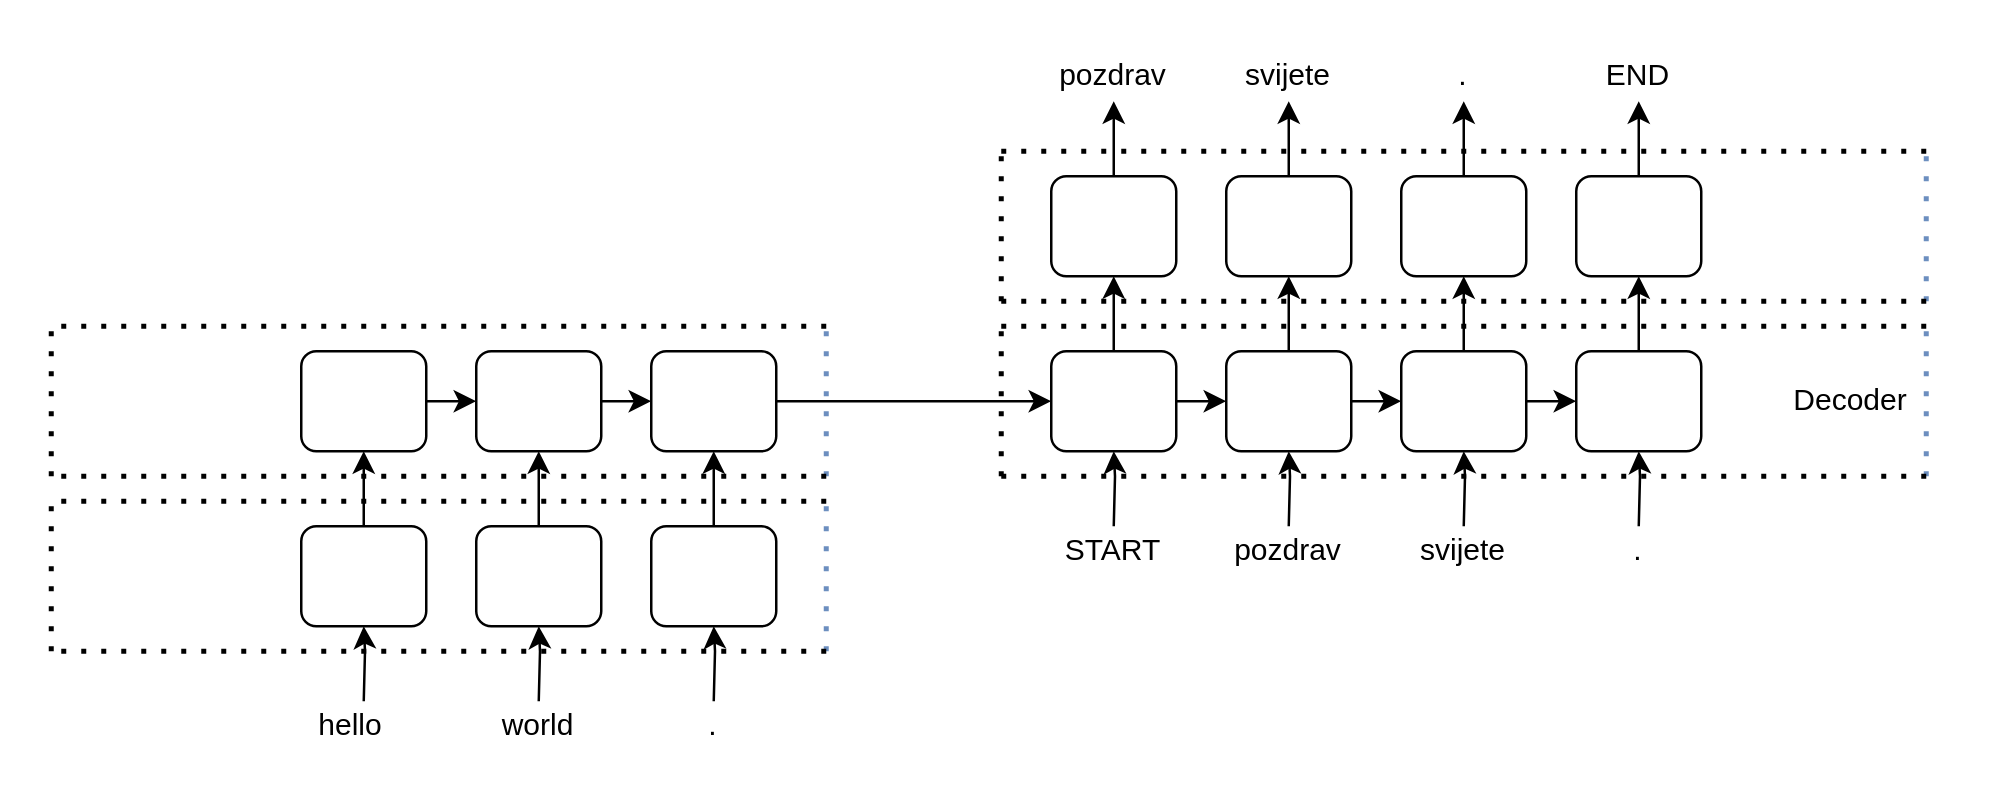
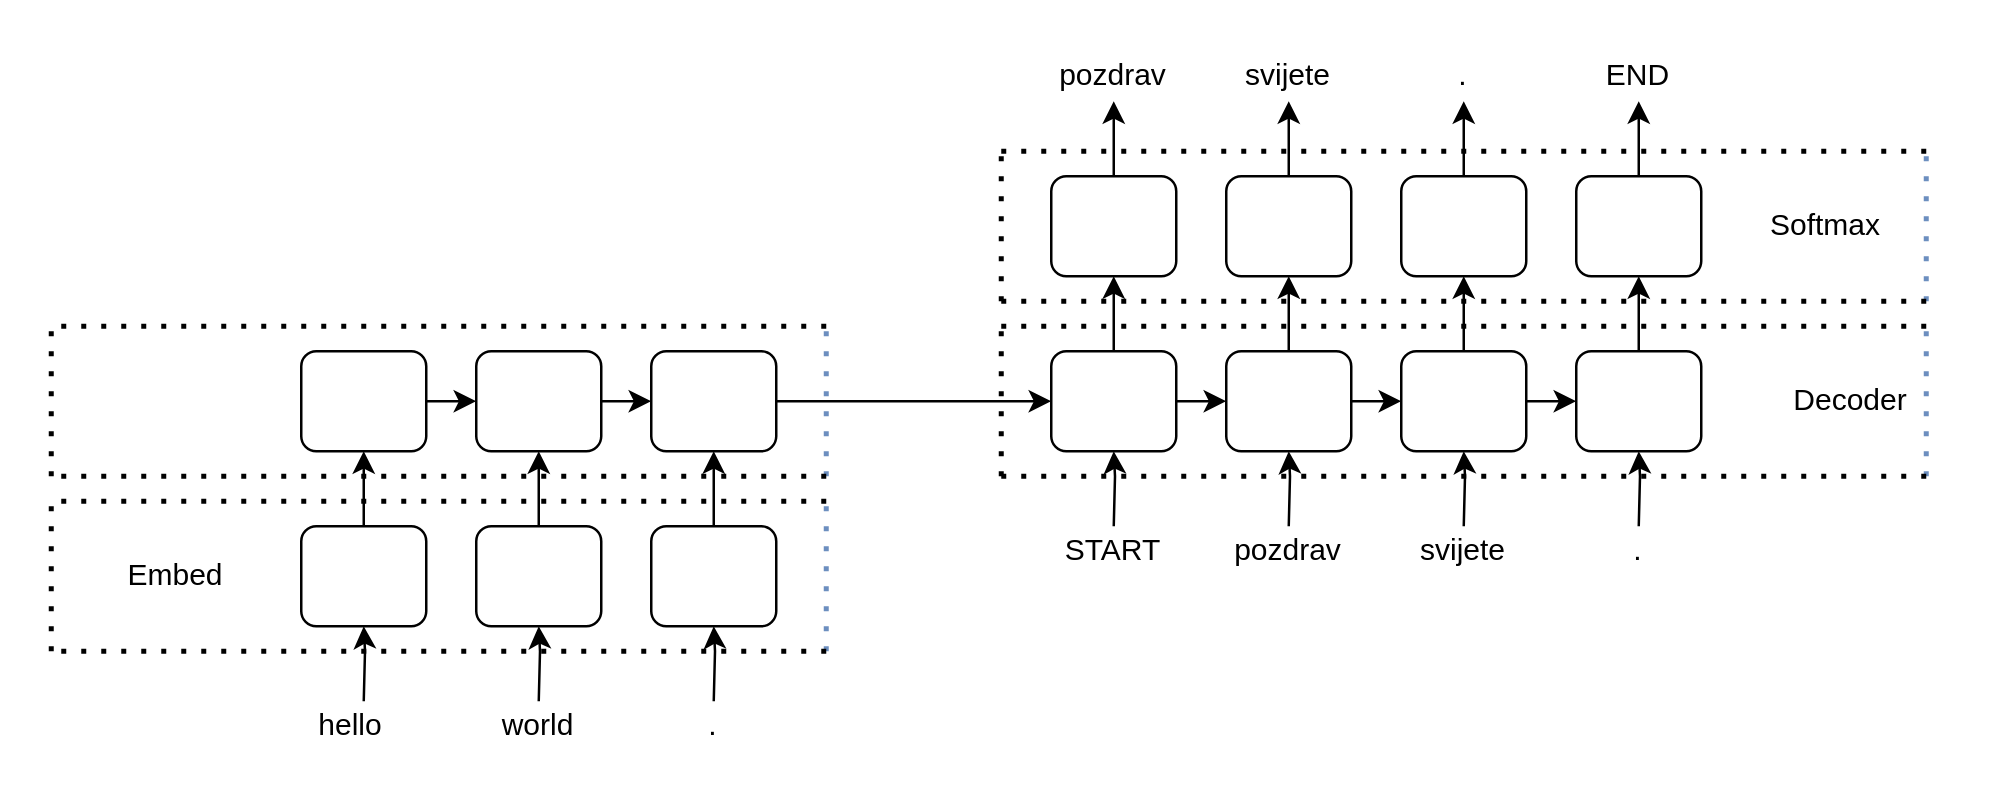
none -> (1826, 226)
none -> (176, 576)
